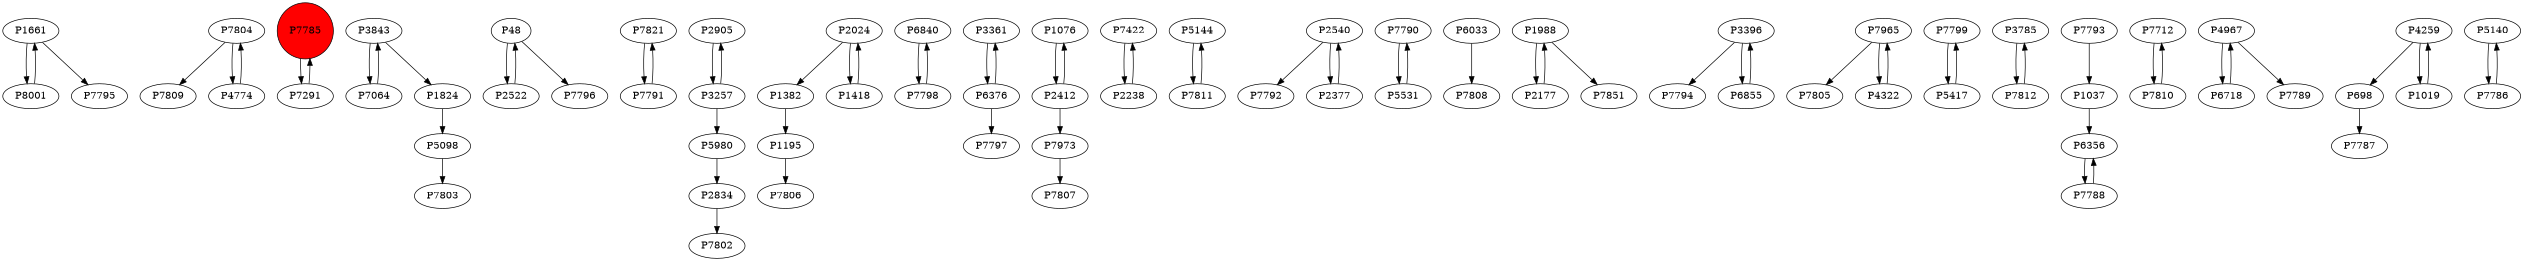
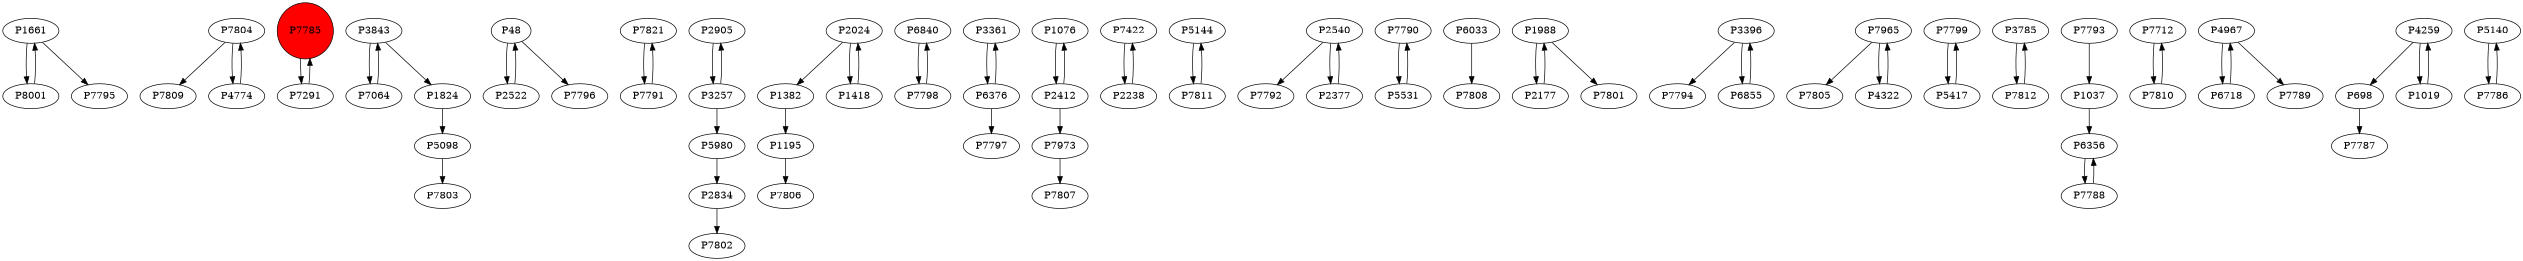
(1609, 96) -> (1609, 96)
